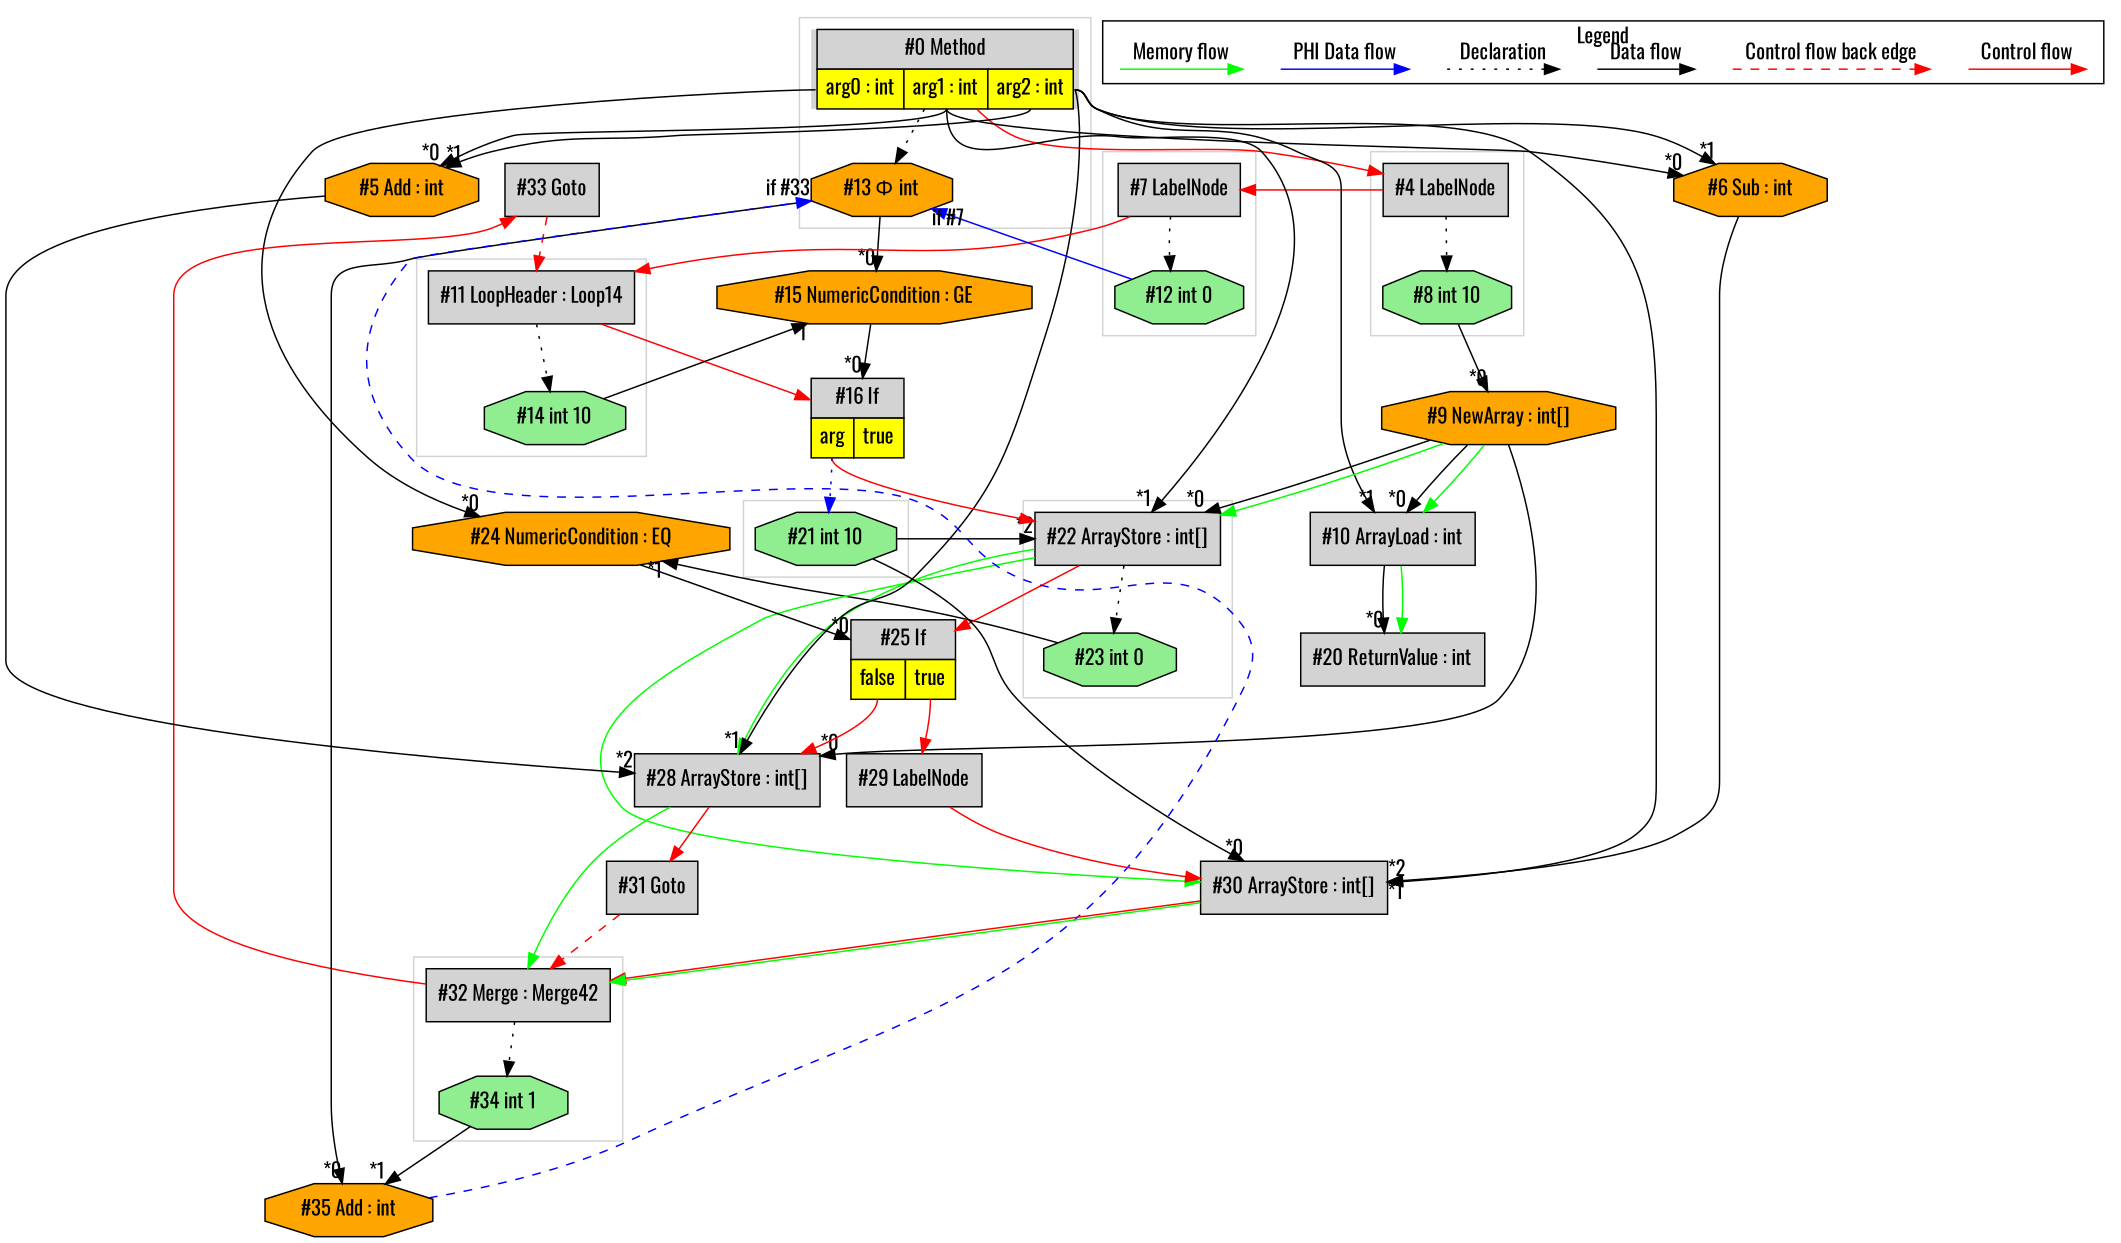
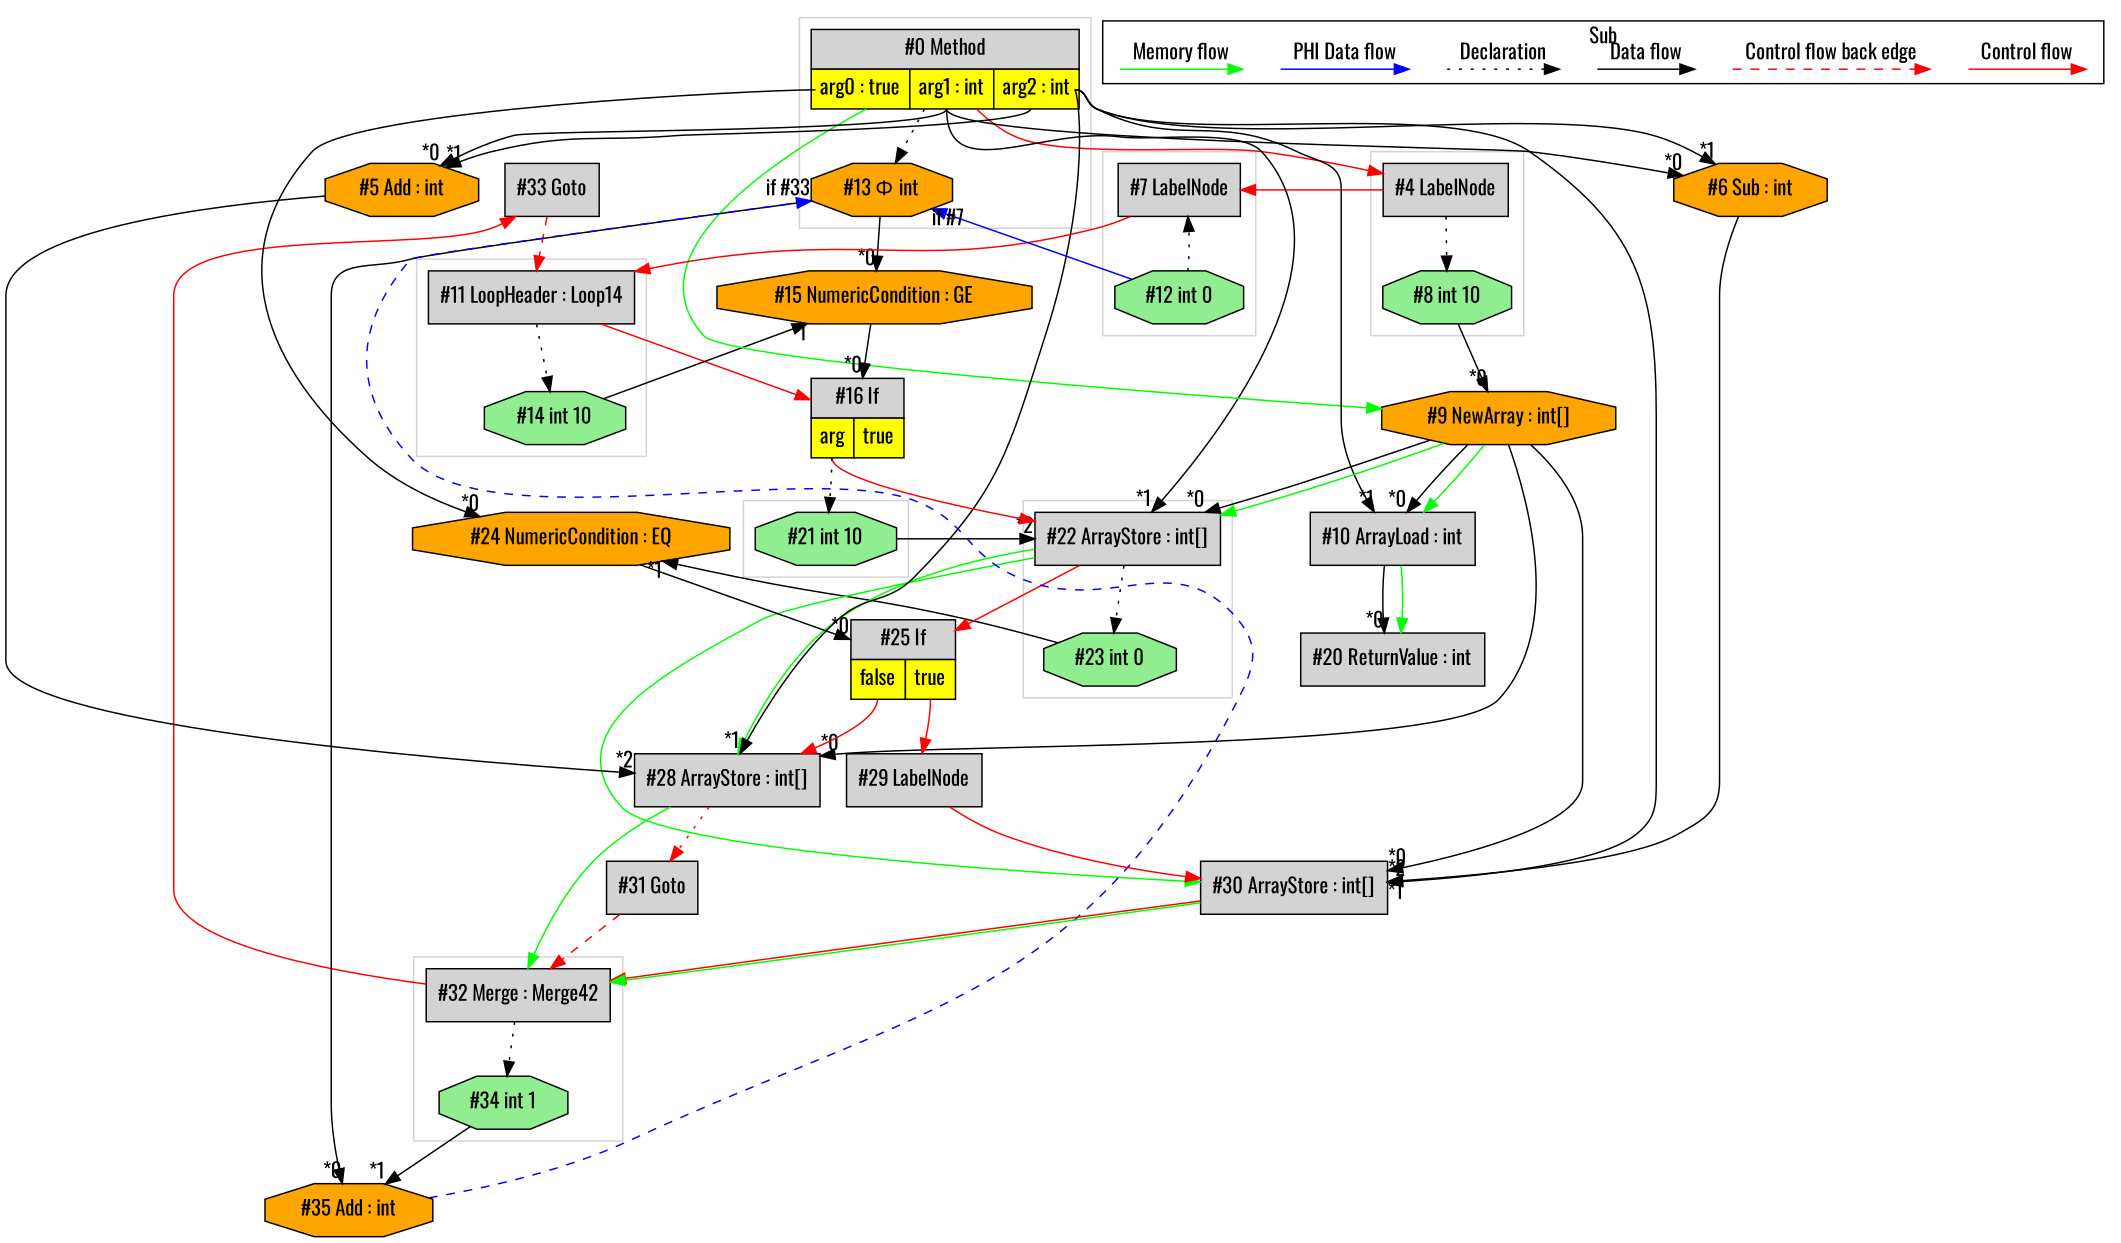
(1603, 38) -> (1603, 38)
(861, 88) -> (861, 88)
(1169, 236) -> (1189, 251)
none -> (876, 366)
(831, 478) -> (831, 478)
(1038, 719) -> (1583, 709)
(697, 824) -> (697, 824)
